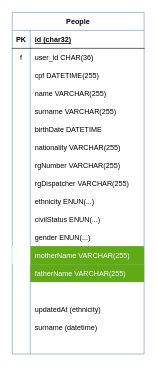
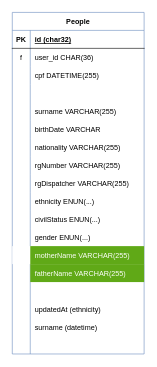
(87, 93) -> none
(69, 130) -> (67, 130)
